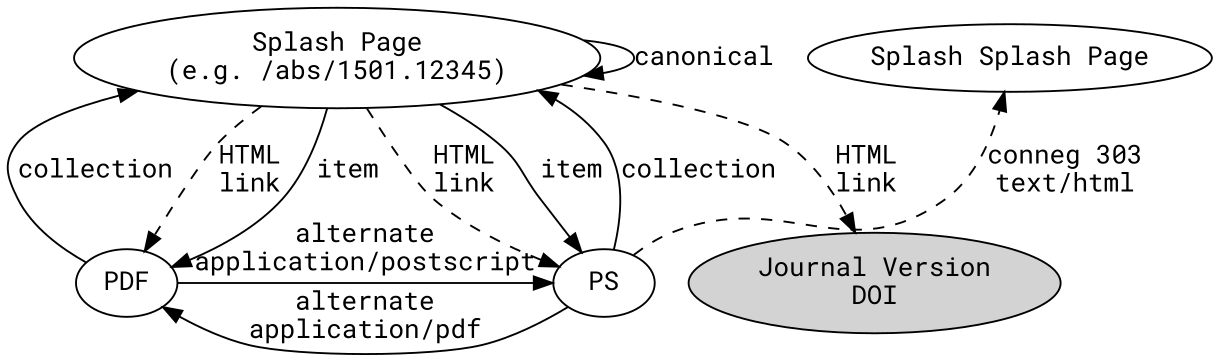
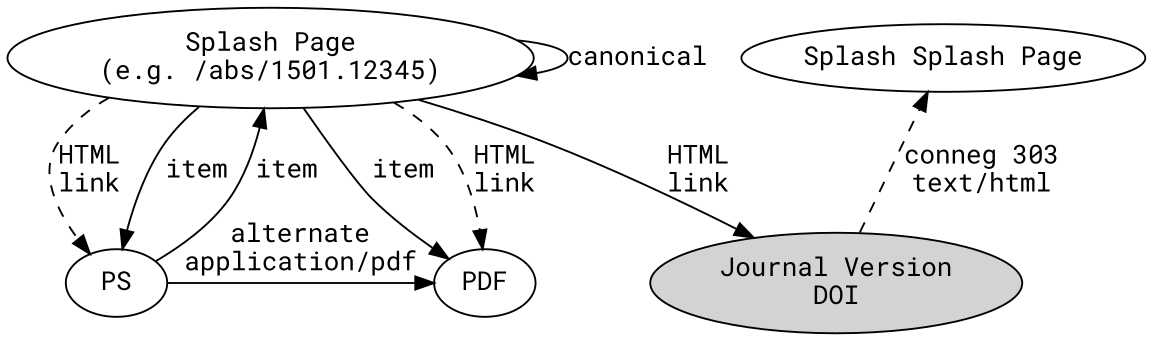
(722, 117) -> (581, 157)
(9, 161) -> none
(699, 171) -> (288, 171)
(841, 229) -> (890, 171)
(356, 283) -> none
